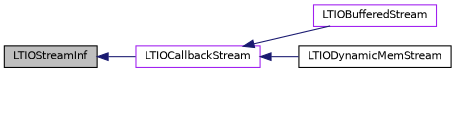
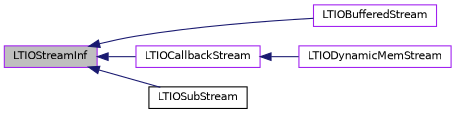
(292, 35) -> (206, 27)
(51, 57) -> (51, 57)
(375, 57) -> (375, 57)
none -> (198, 98)
